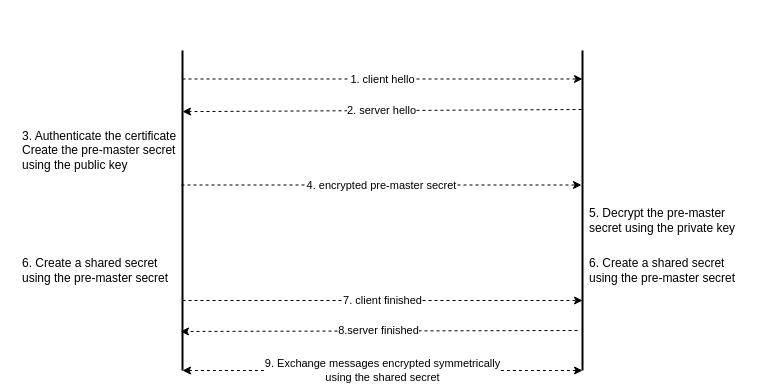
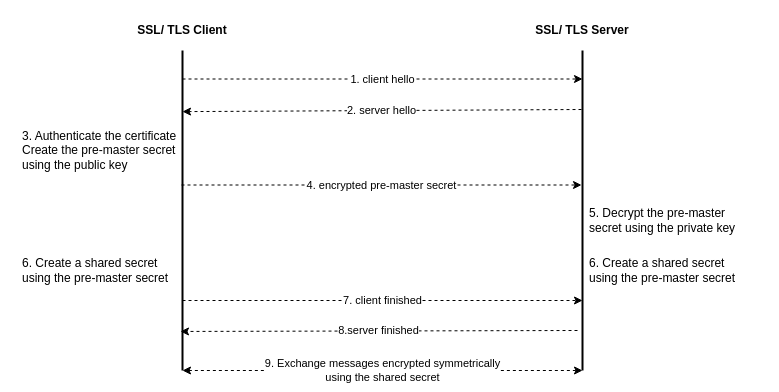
none -> (183, 31)
none -> (583, 31)
